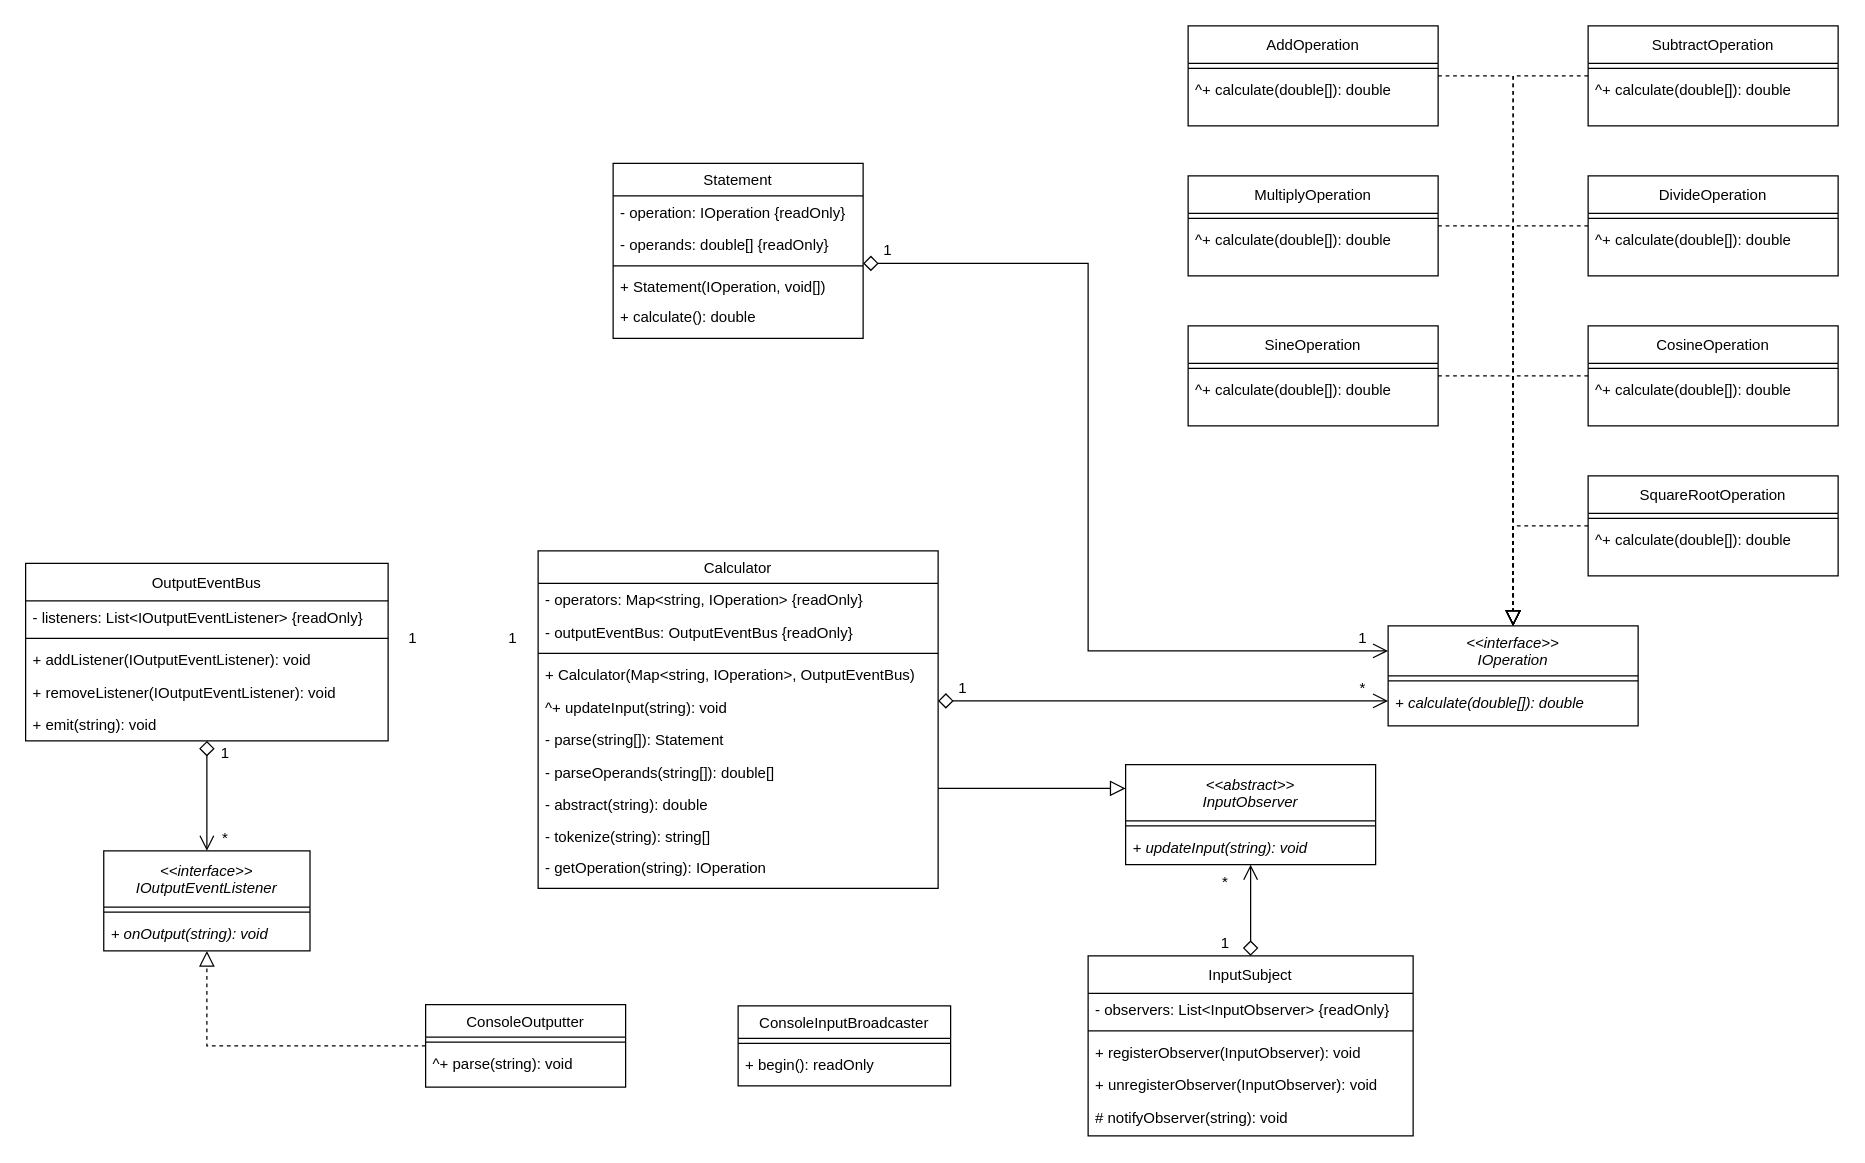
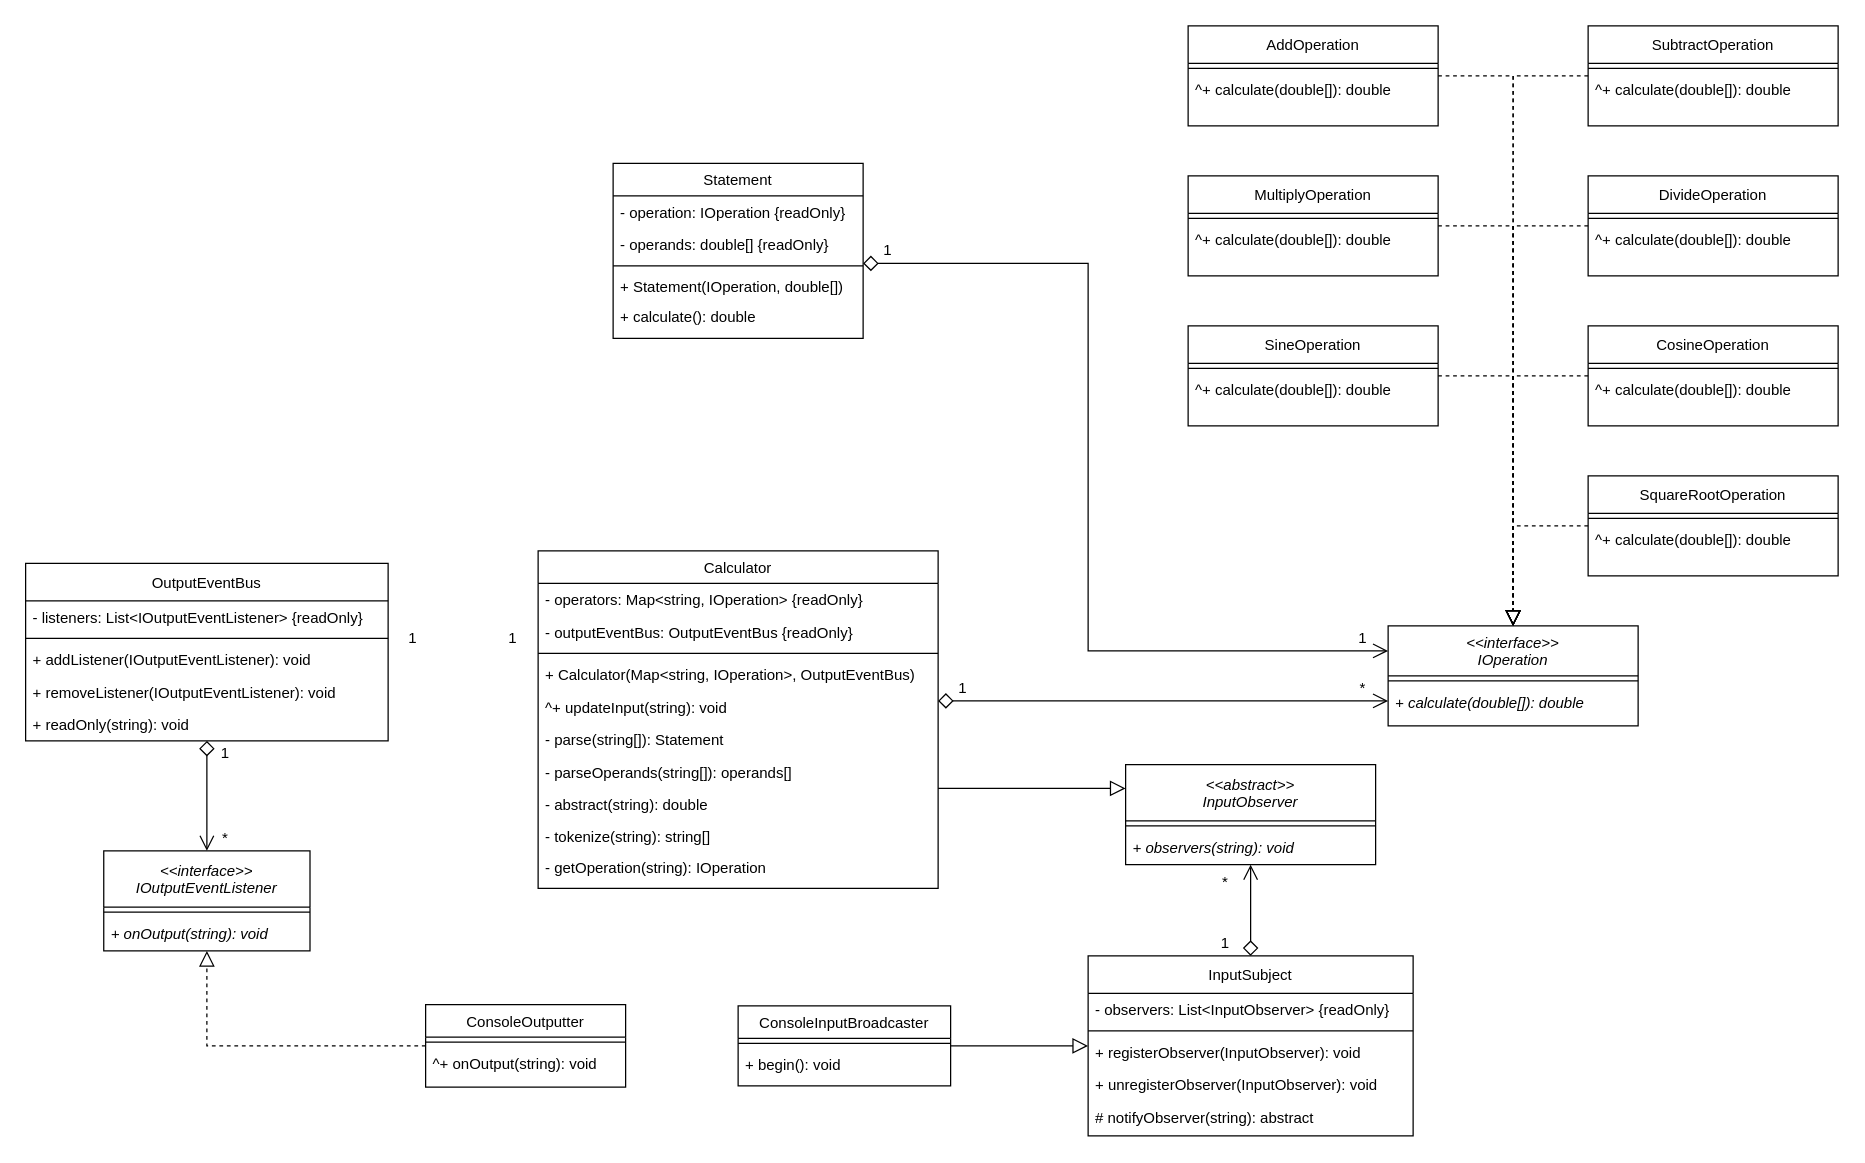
(740, 286) -> (749, 286)
(105, 725) -> (122, 725)
(682, 773) -> (693, 773)
(1236, 848) -> (1228, 848)
none -> (1012, 1046)
(515, 1064) -> (528, 1064)
(815, 1065) -> (798, 1065)
(1209, 1118) -> (1228, 1118)
